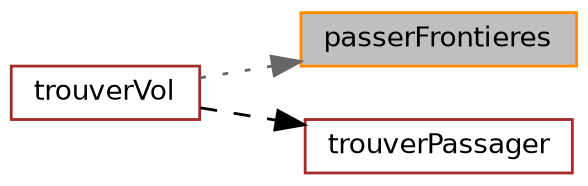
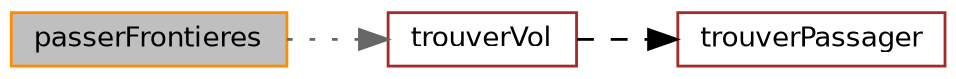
(237, 72) -> (323, 39)
